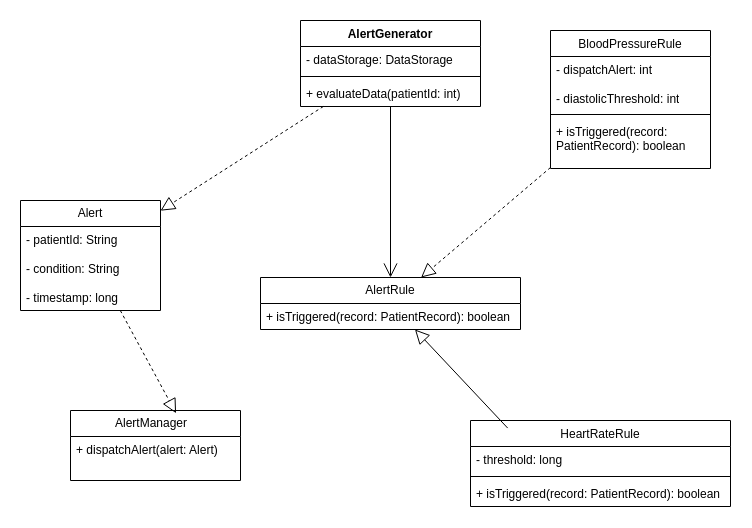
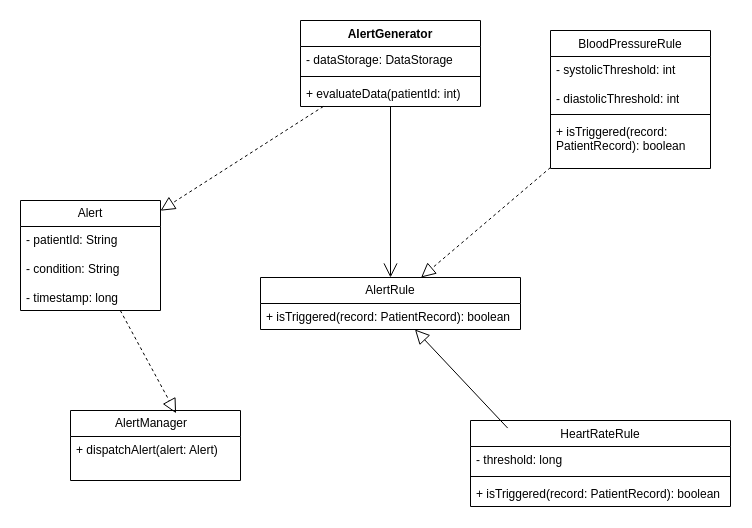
(628, 78) -> (628, 78)
